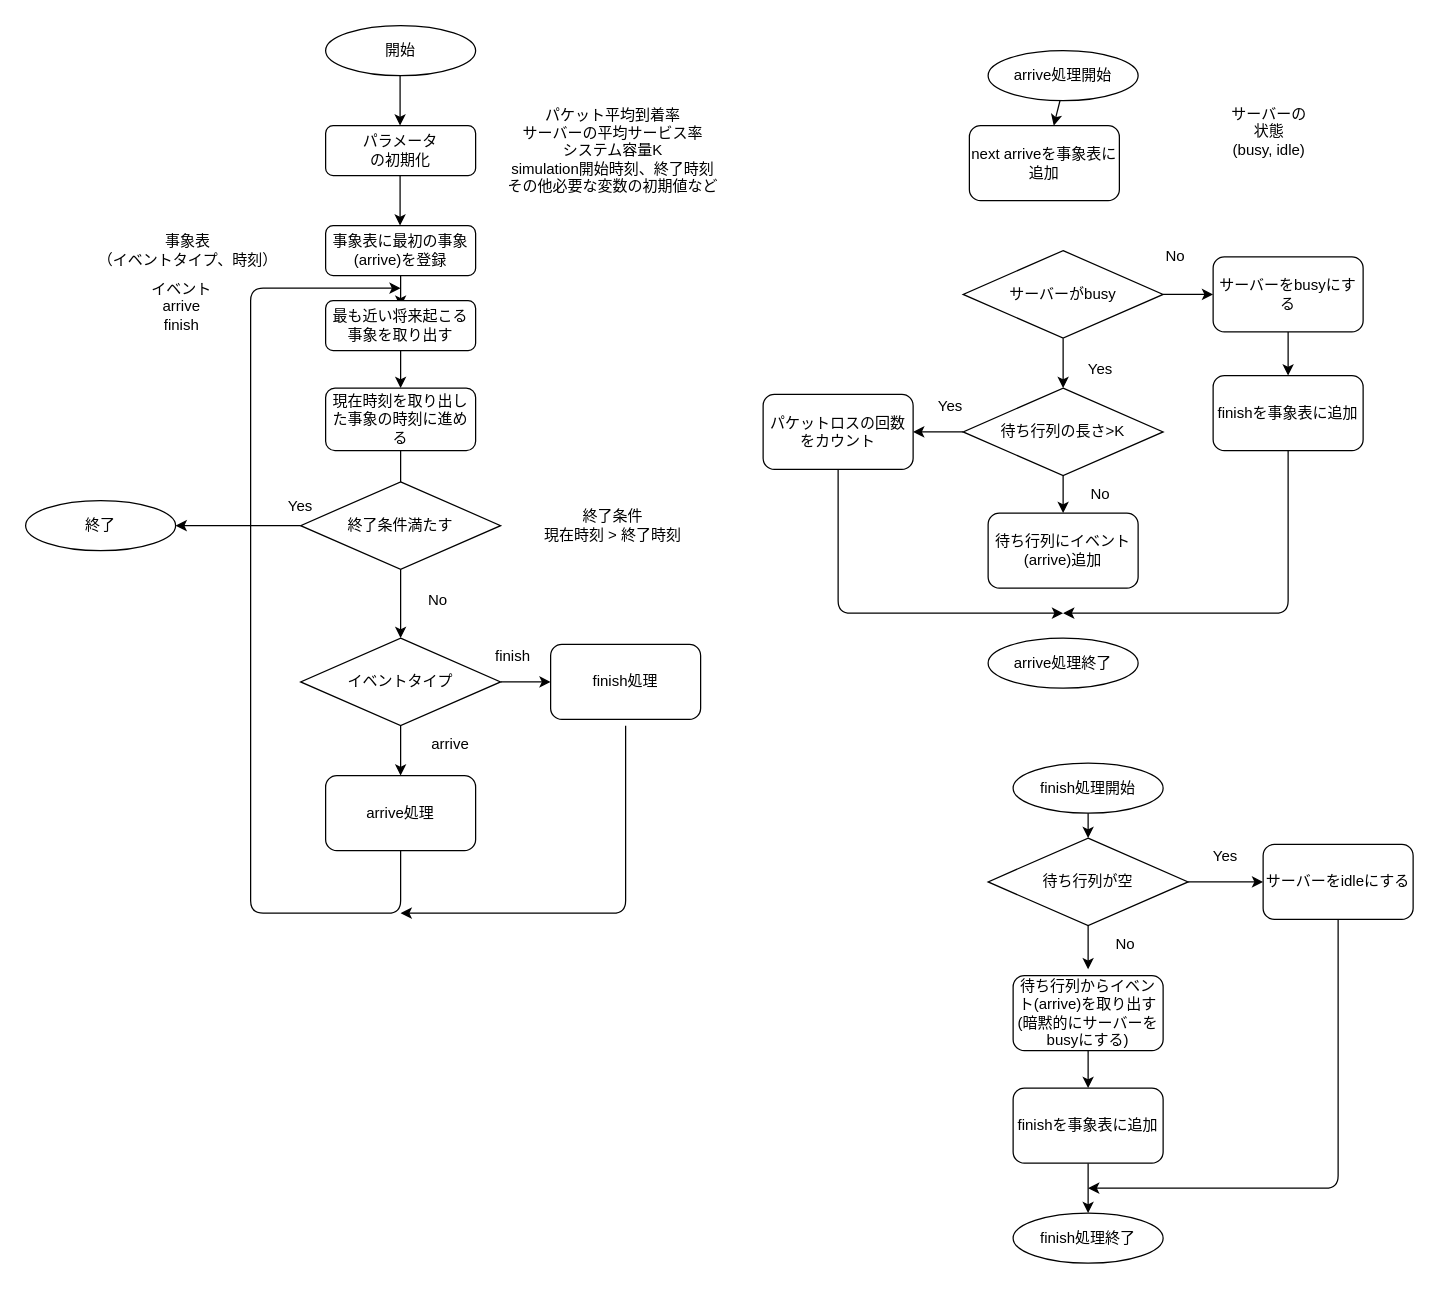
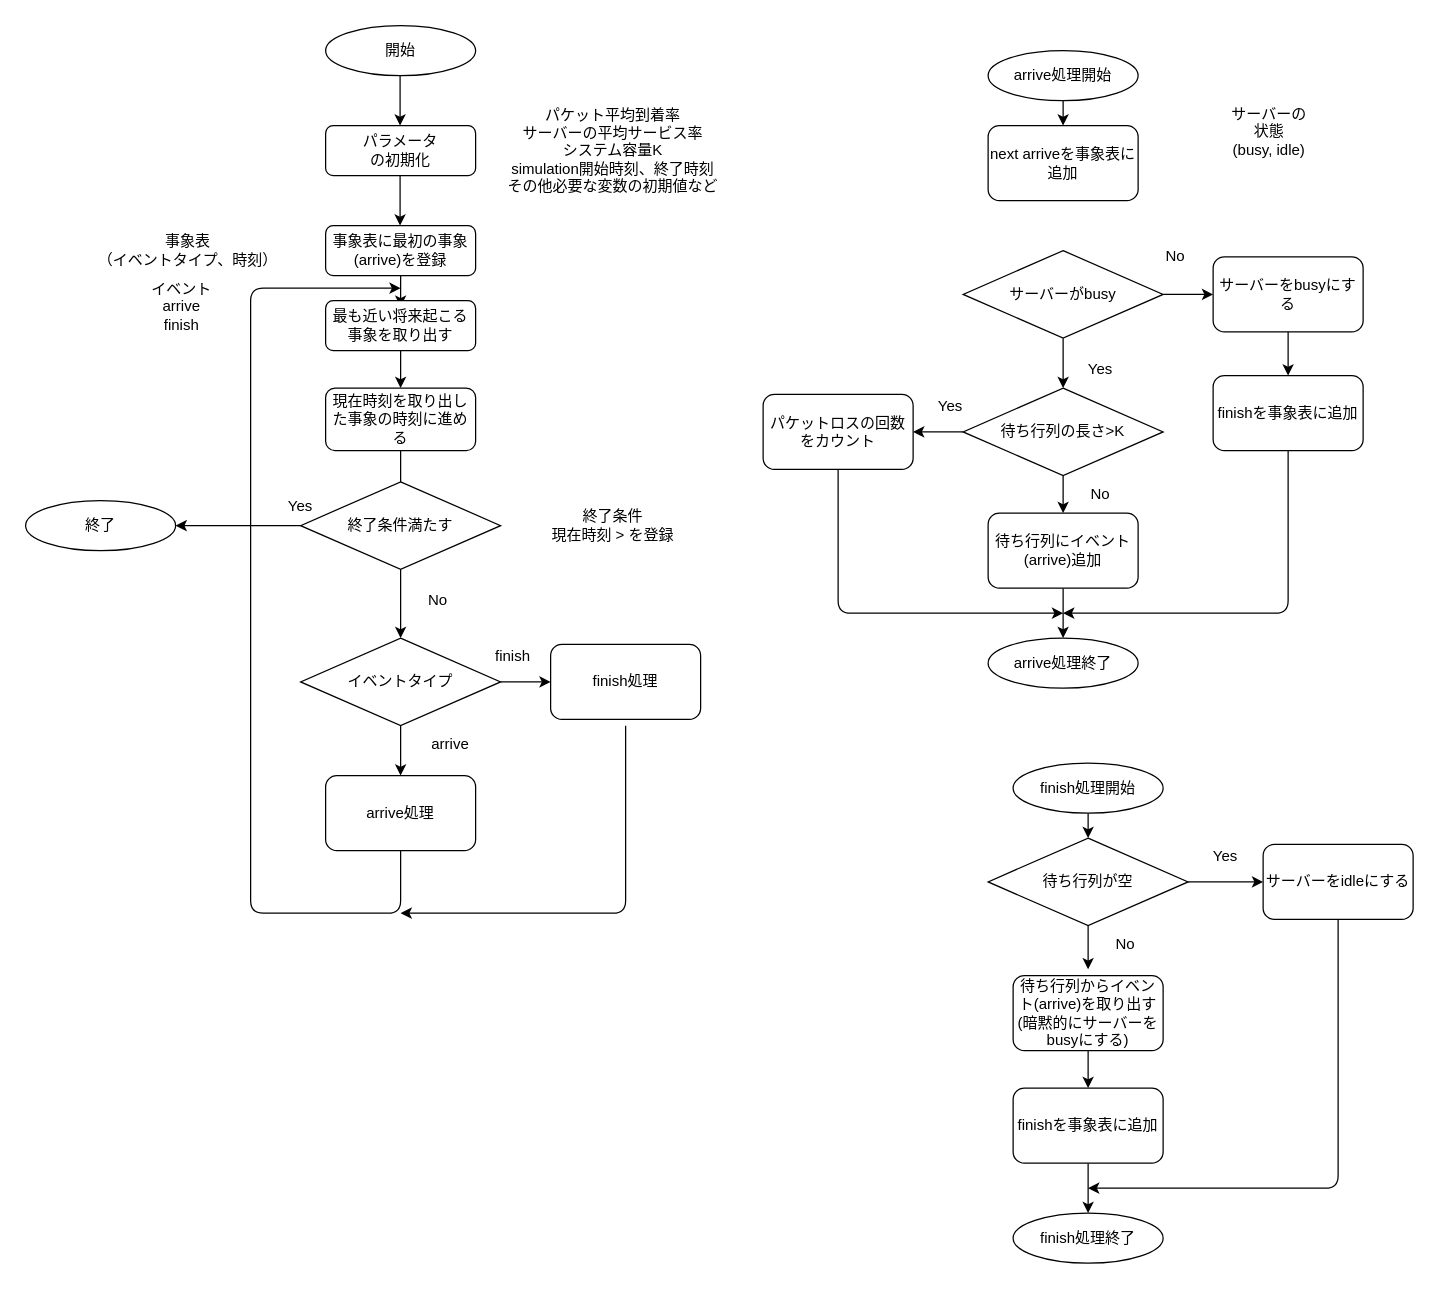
(1044, 163) -> (1063, 163)
(613, 526) -> (613, 526)
none -> (1063, 609)
